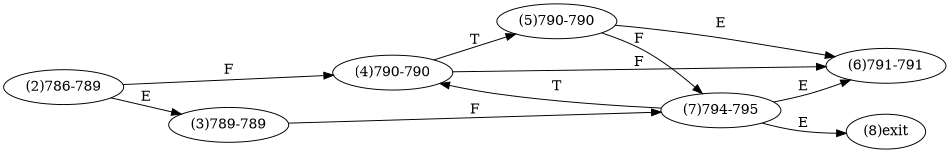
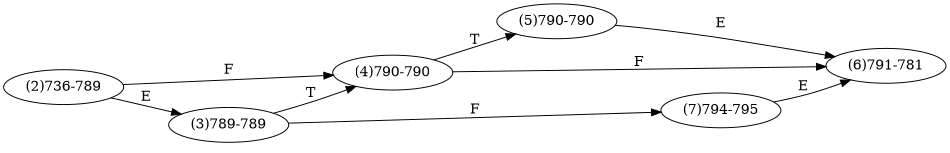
(651, 55) -> none
(886, 66) -> (886, 66)
(64, 87) -> (64, 87)
(555, 101) -> (310, 102)
(886, 132) -> none
